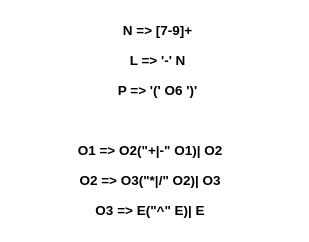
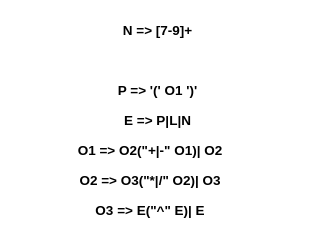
(158, 60) -> none
(158, 90) -> (158, 90)
none -> (158, 120)
